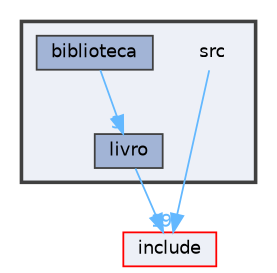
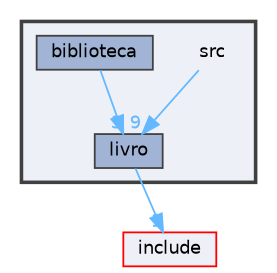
(193, 142) -> (177, 95)
